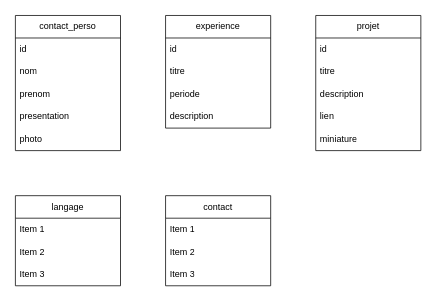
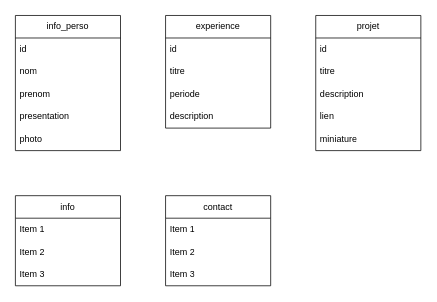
(68, 27) -> (68, 27)
(68, 207) -> (68, 207)
